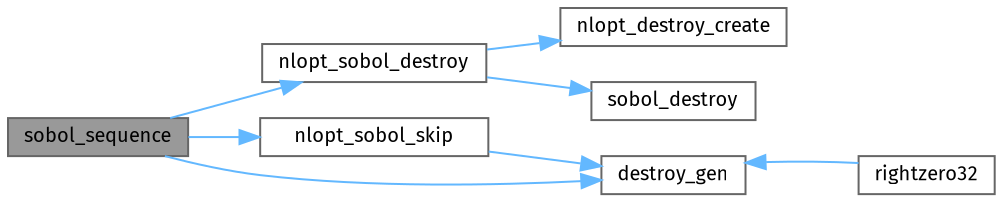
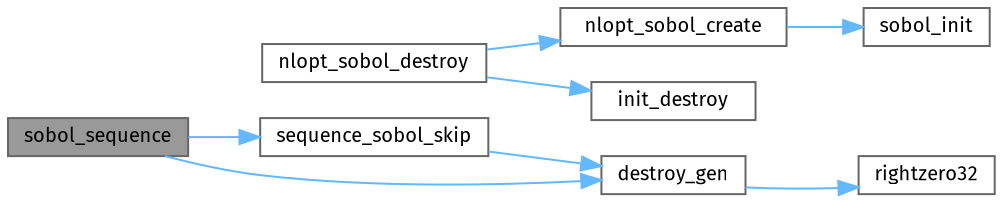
(673, 27) -> (673, 27)
none -> (927, 27)
(673, 101) -> (673, 101)
(226, 103) -> none
(374, 137) -> (374, 137)
(812, 162) -> (792, 189)
